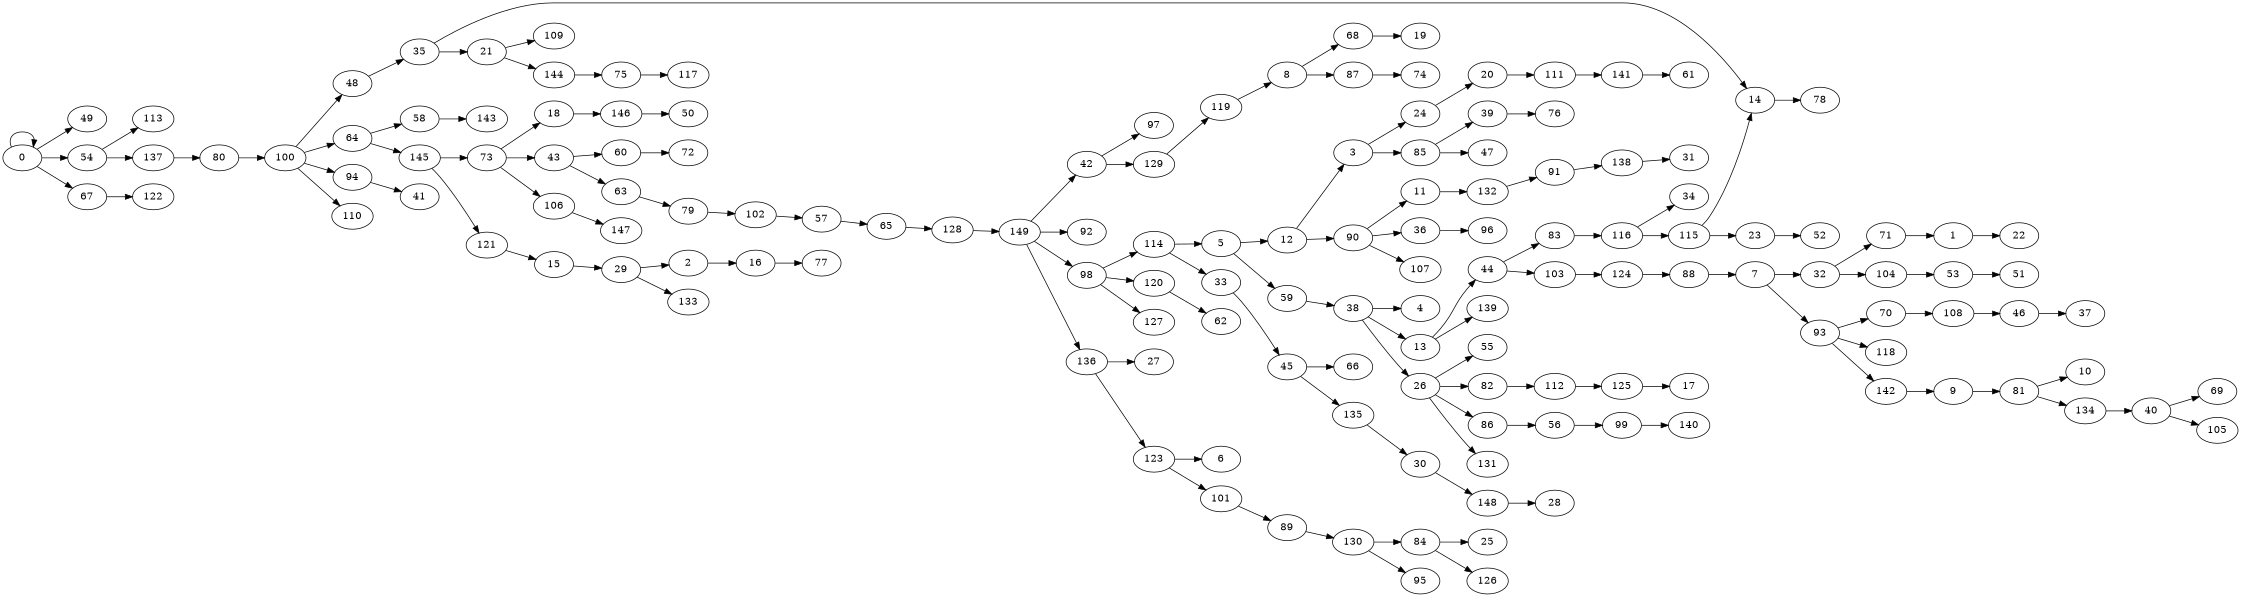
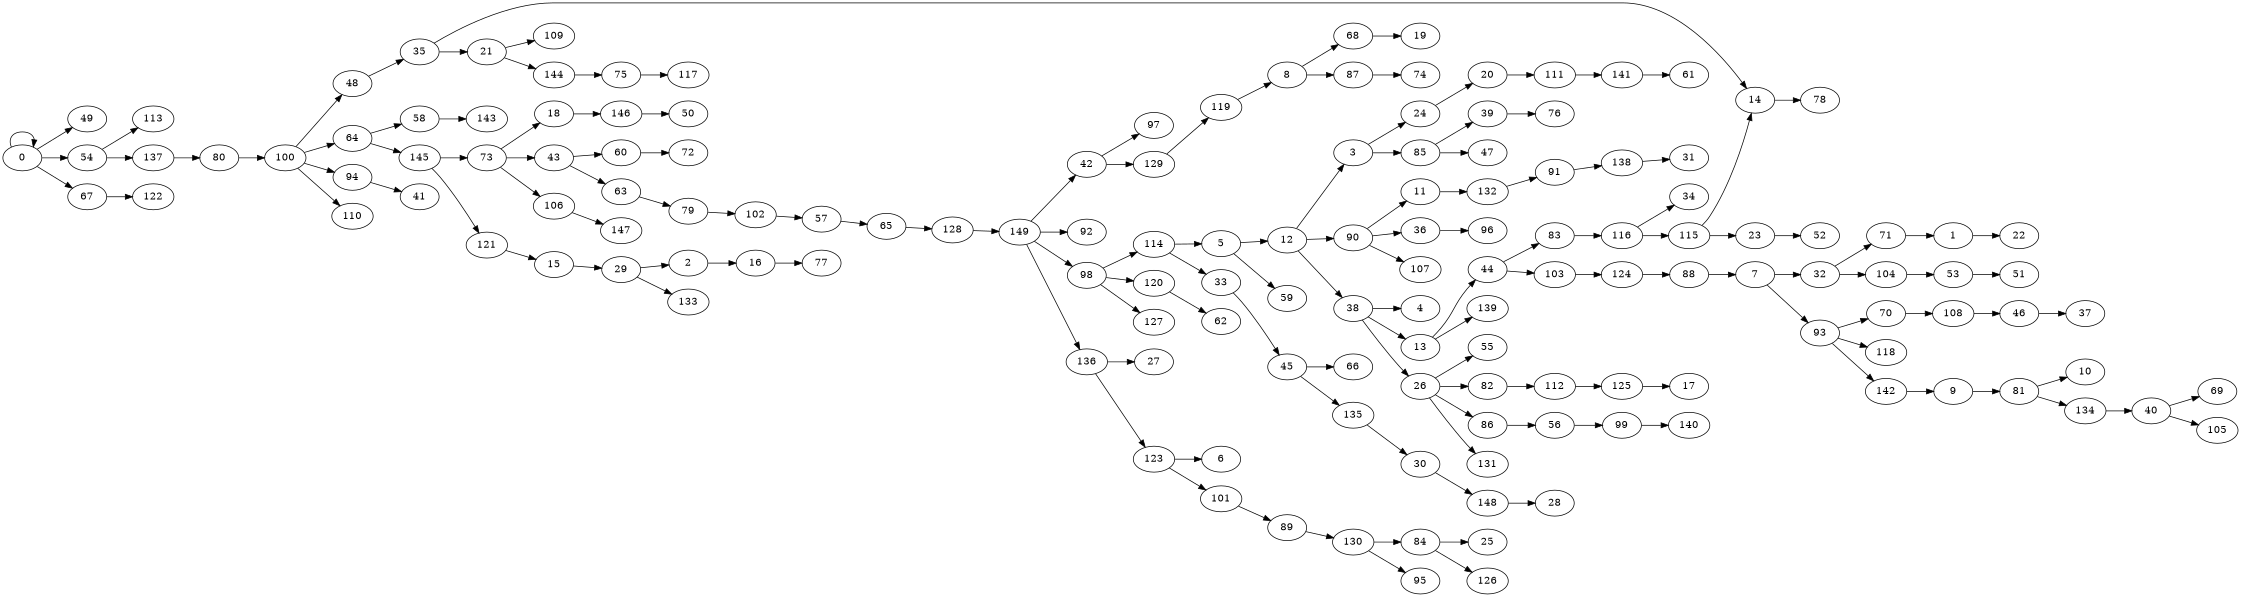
(1317, 303) -> (1318, 272)
